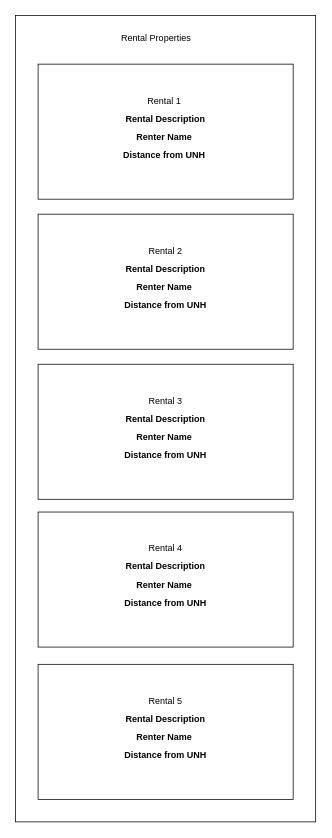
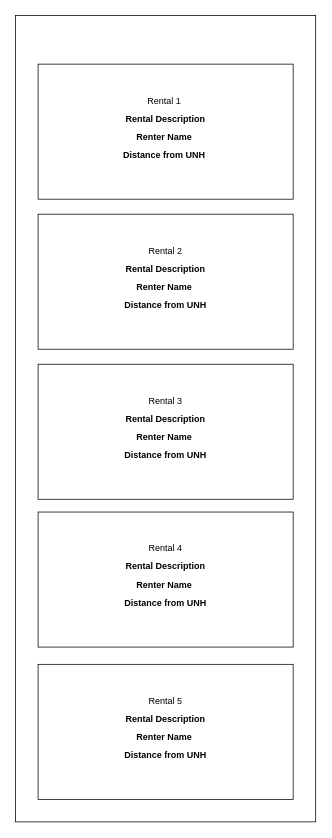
(156, 38) -> none
